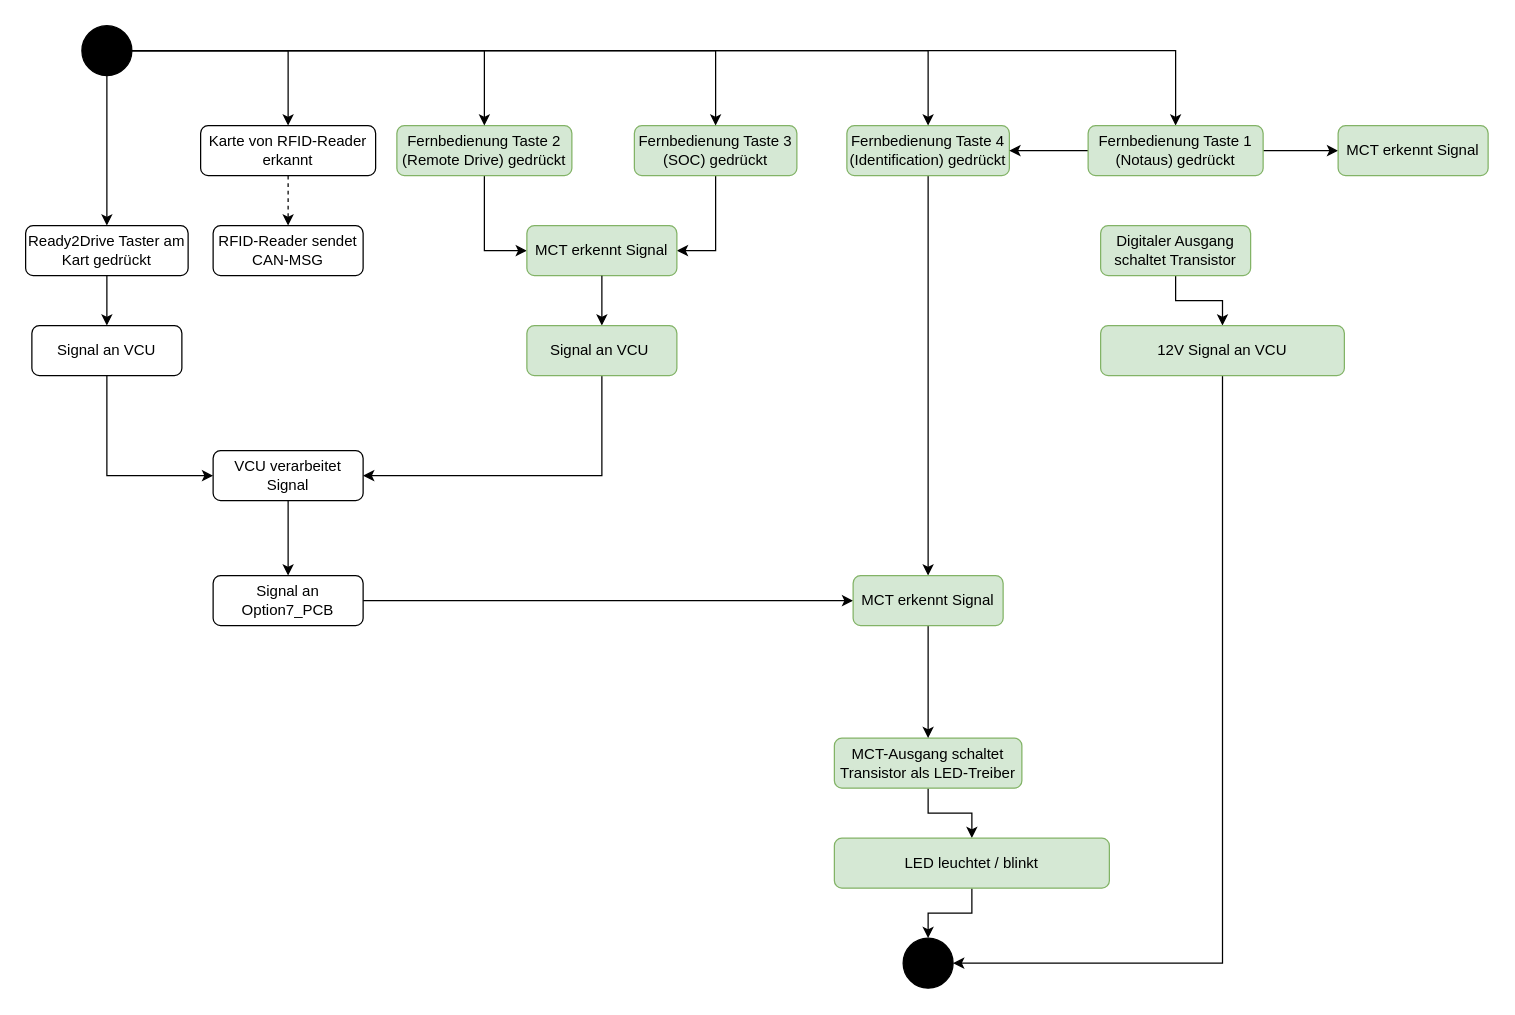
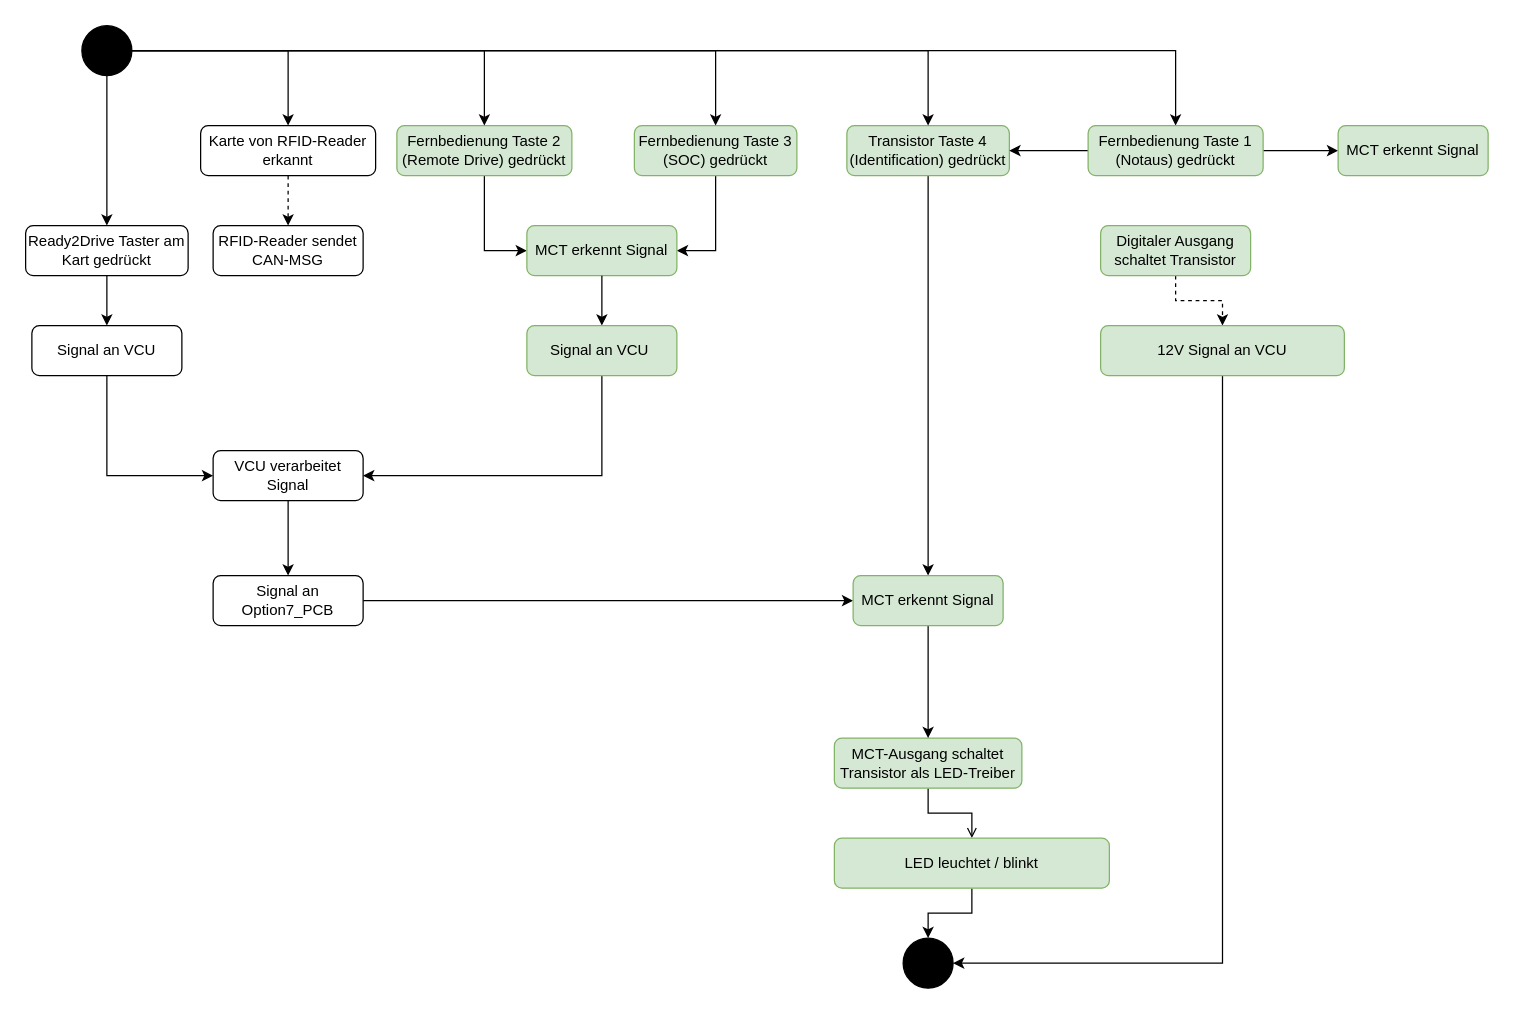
(928, 151) -> (928, 151)
(1196, 301) -> (1196, 301)
(972, 828) -> (972, 830)
